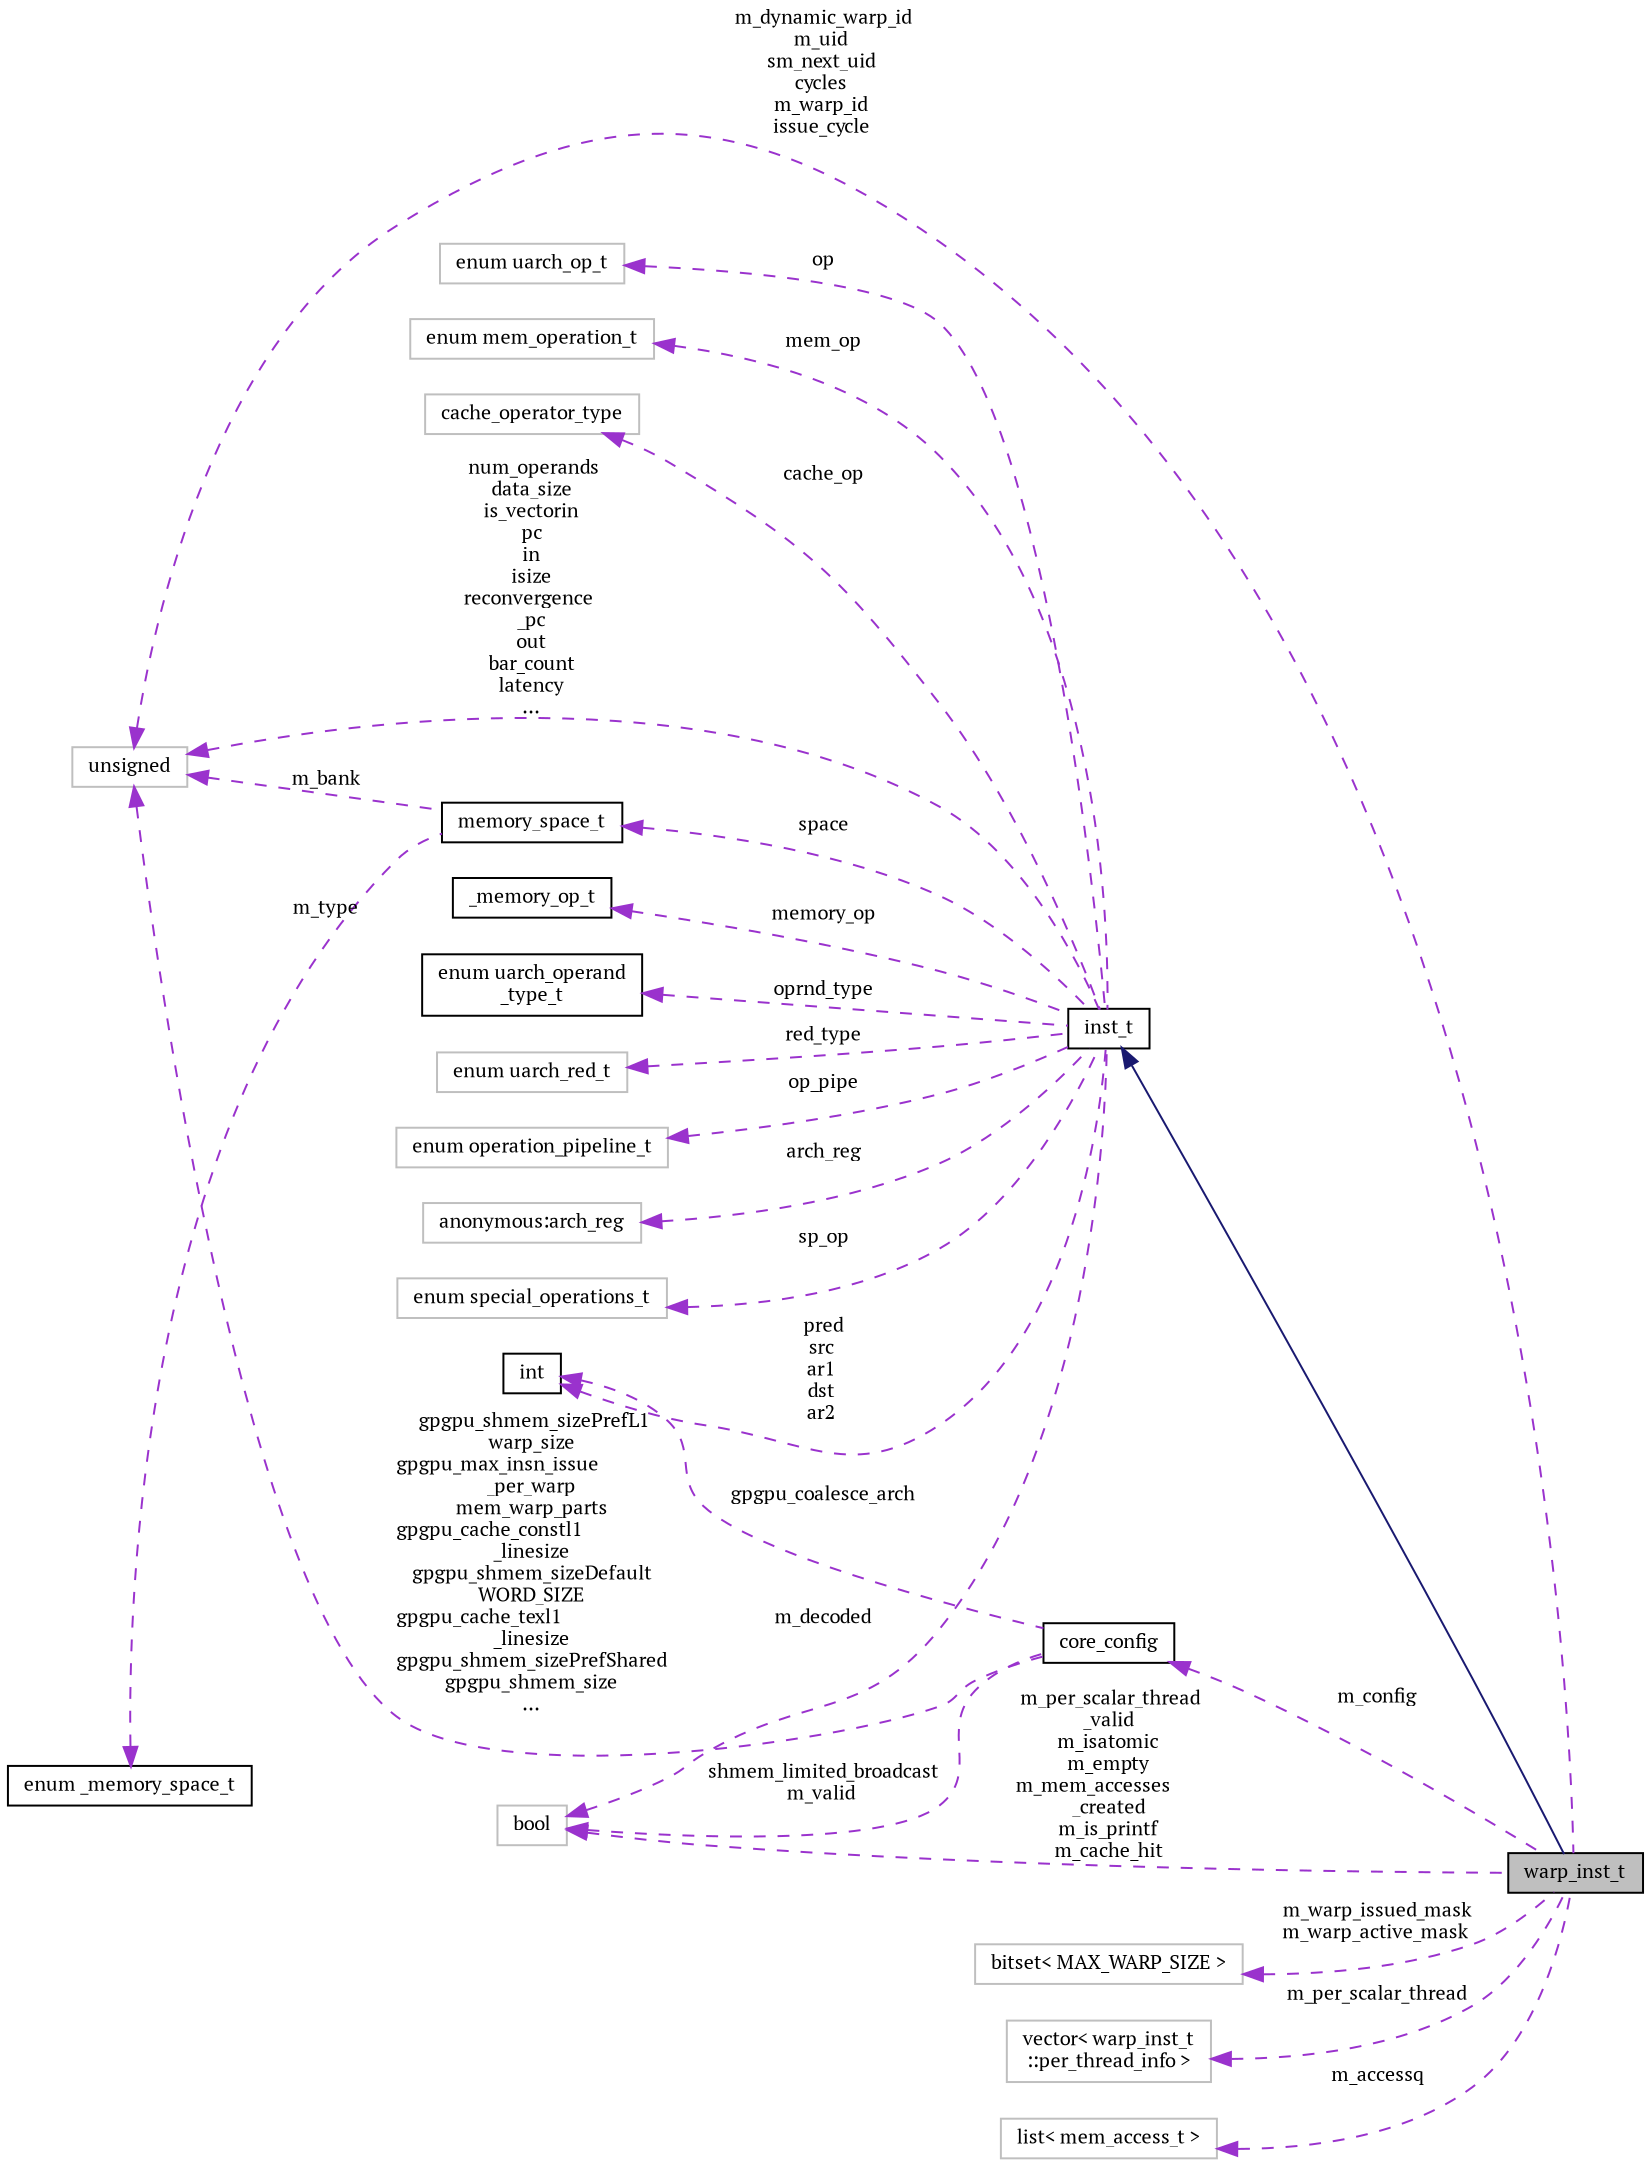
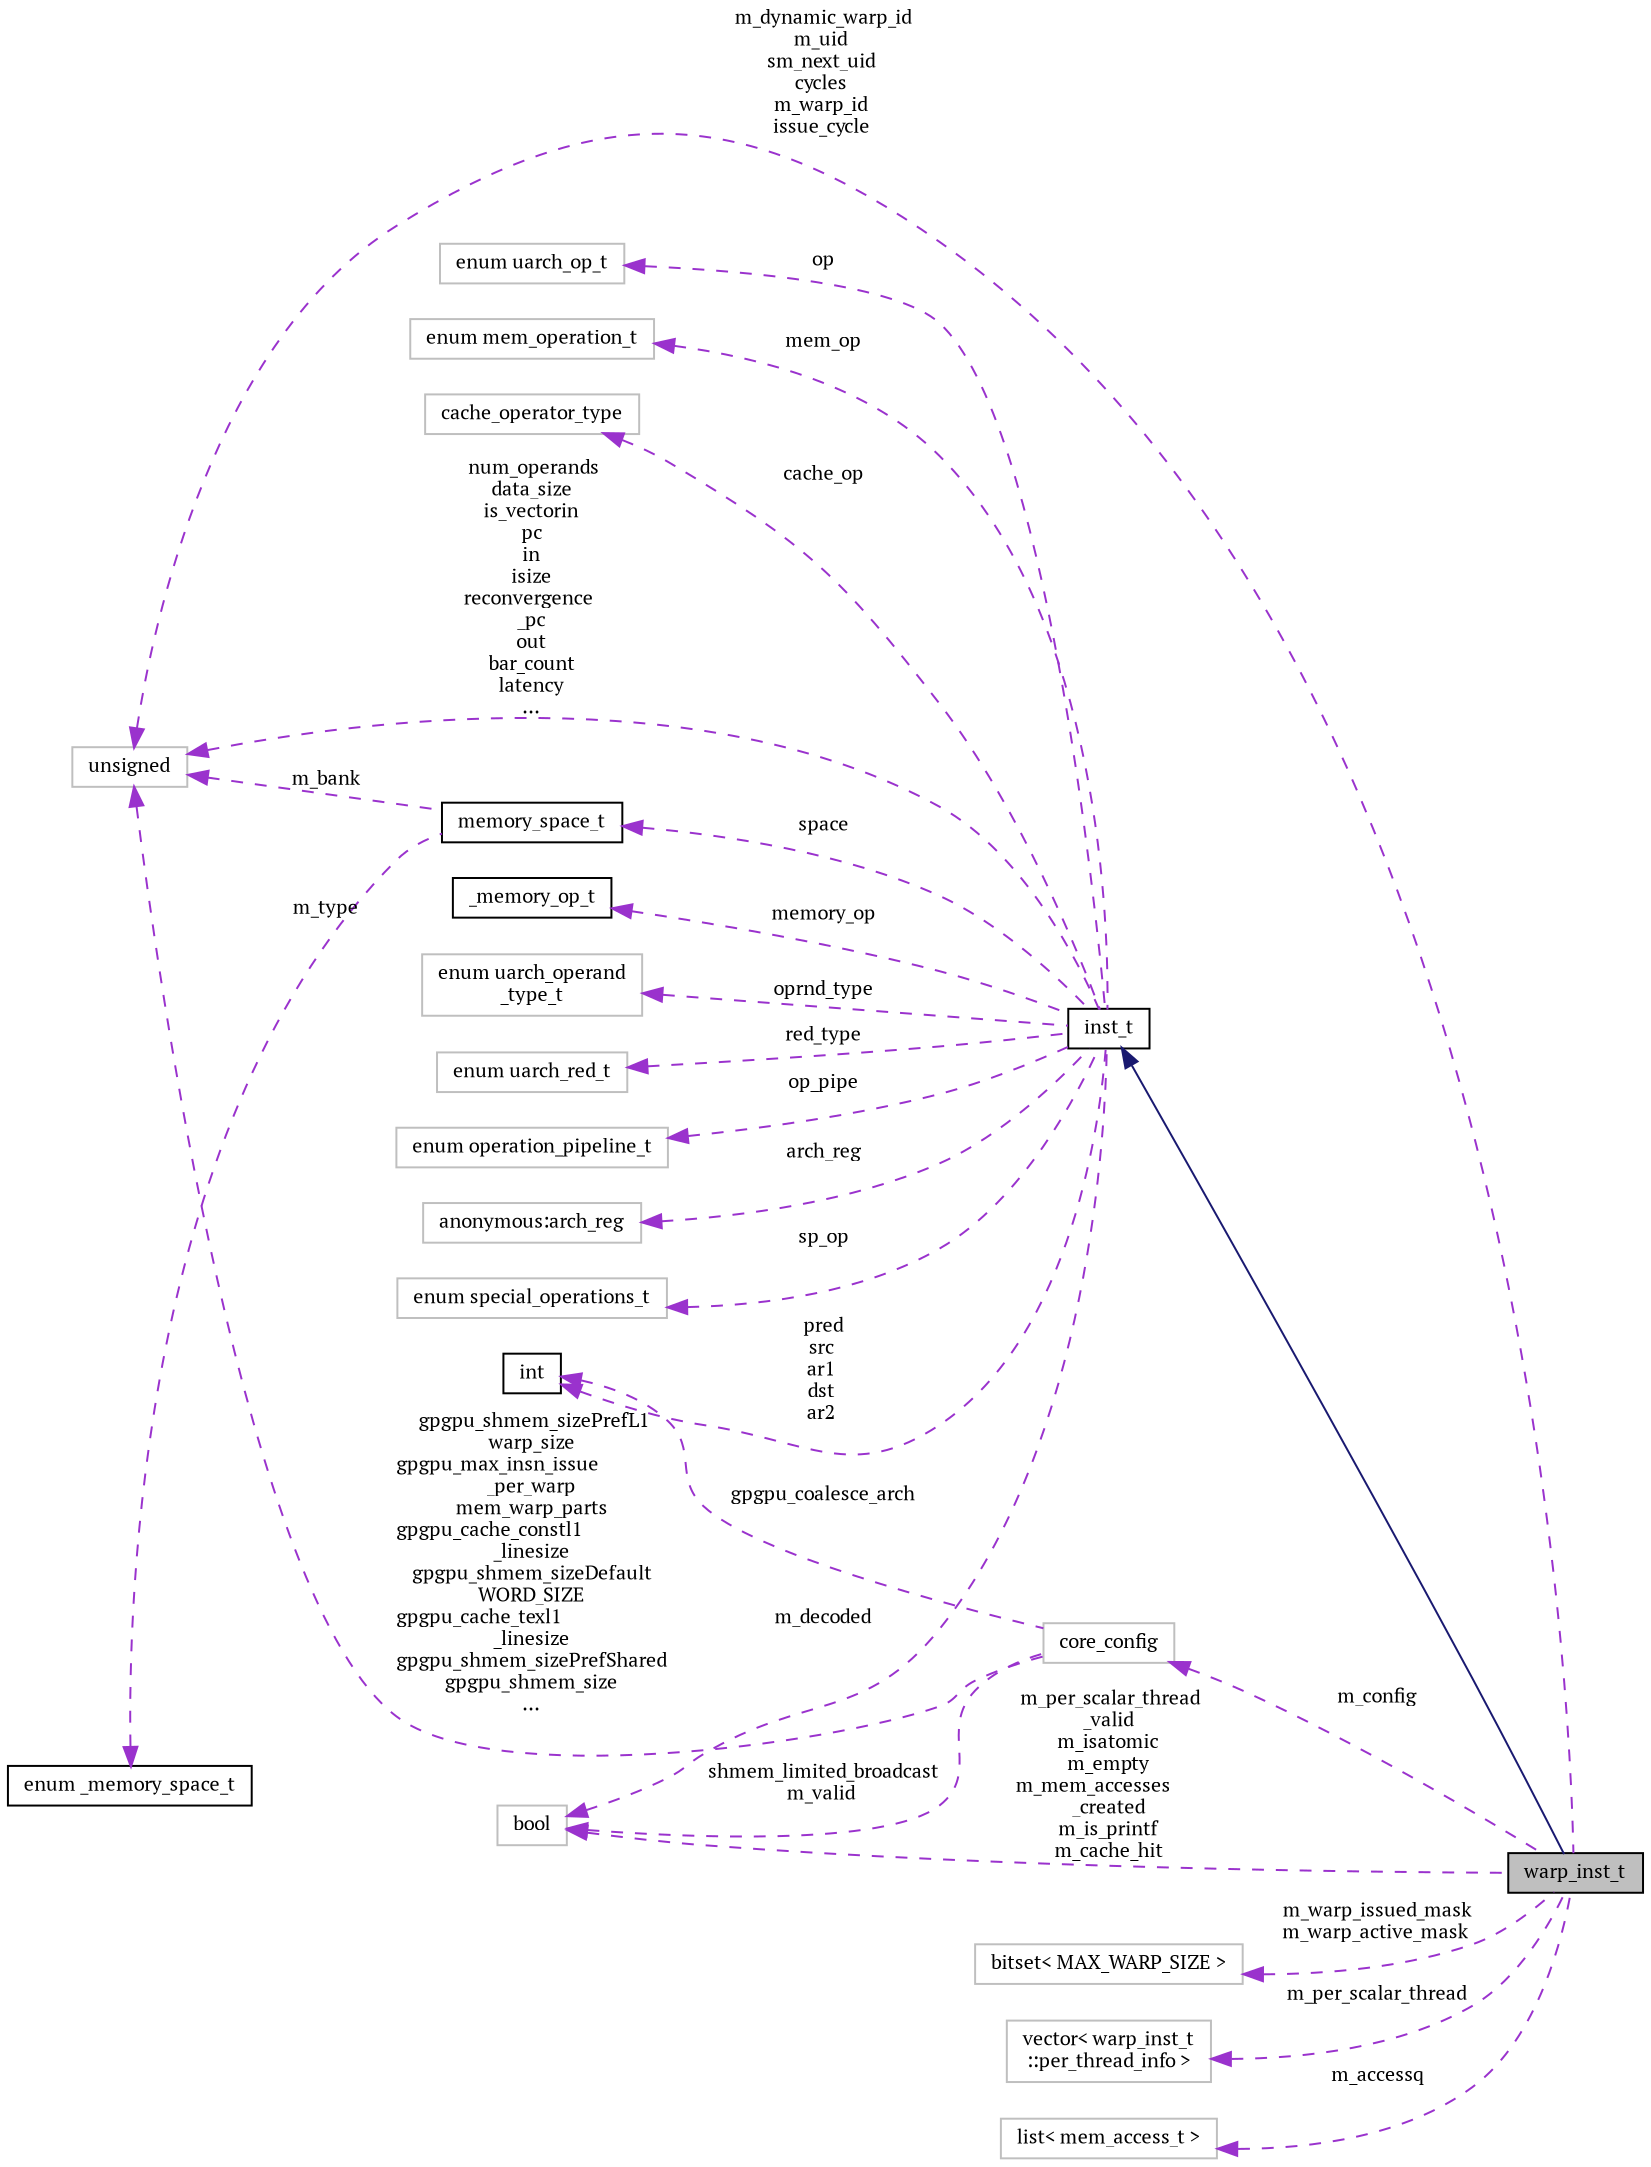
(532, 985) -> (532, 985)
(1109, 1643) -> (1109, 1643)
